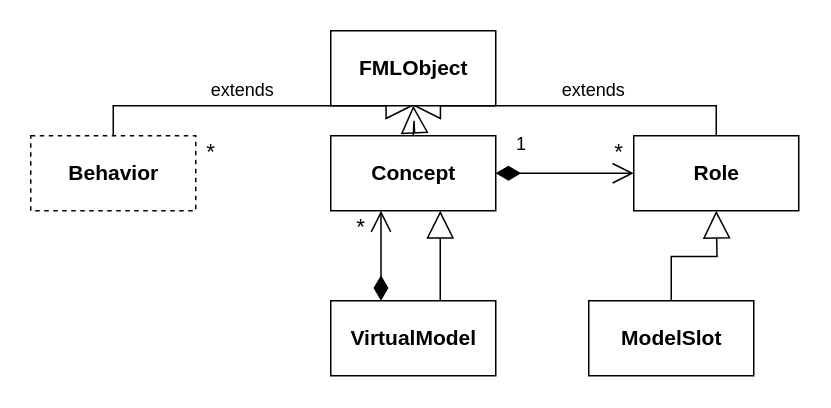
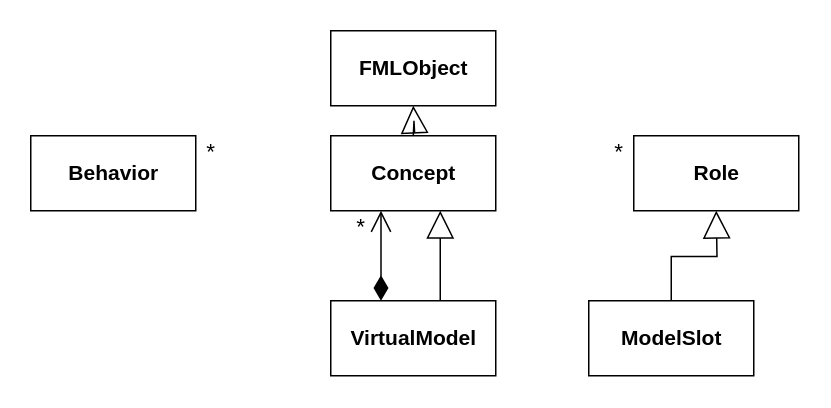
(207, 106) -> none
(621, 106) -> none
(113, 173) -> (113, 173)
(575, 173) -> none
